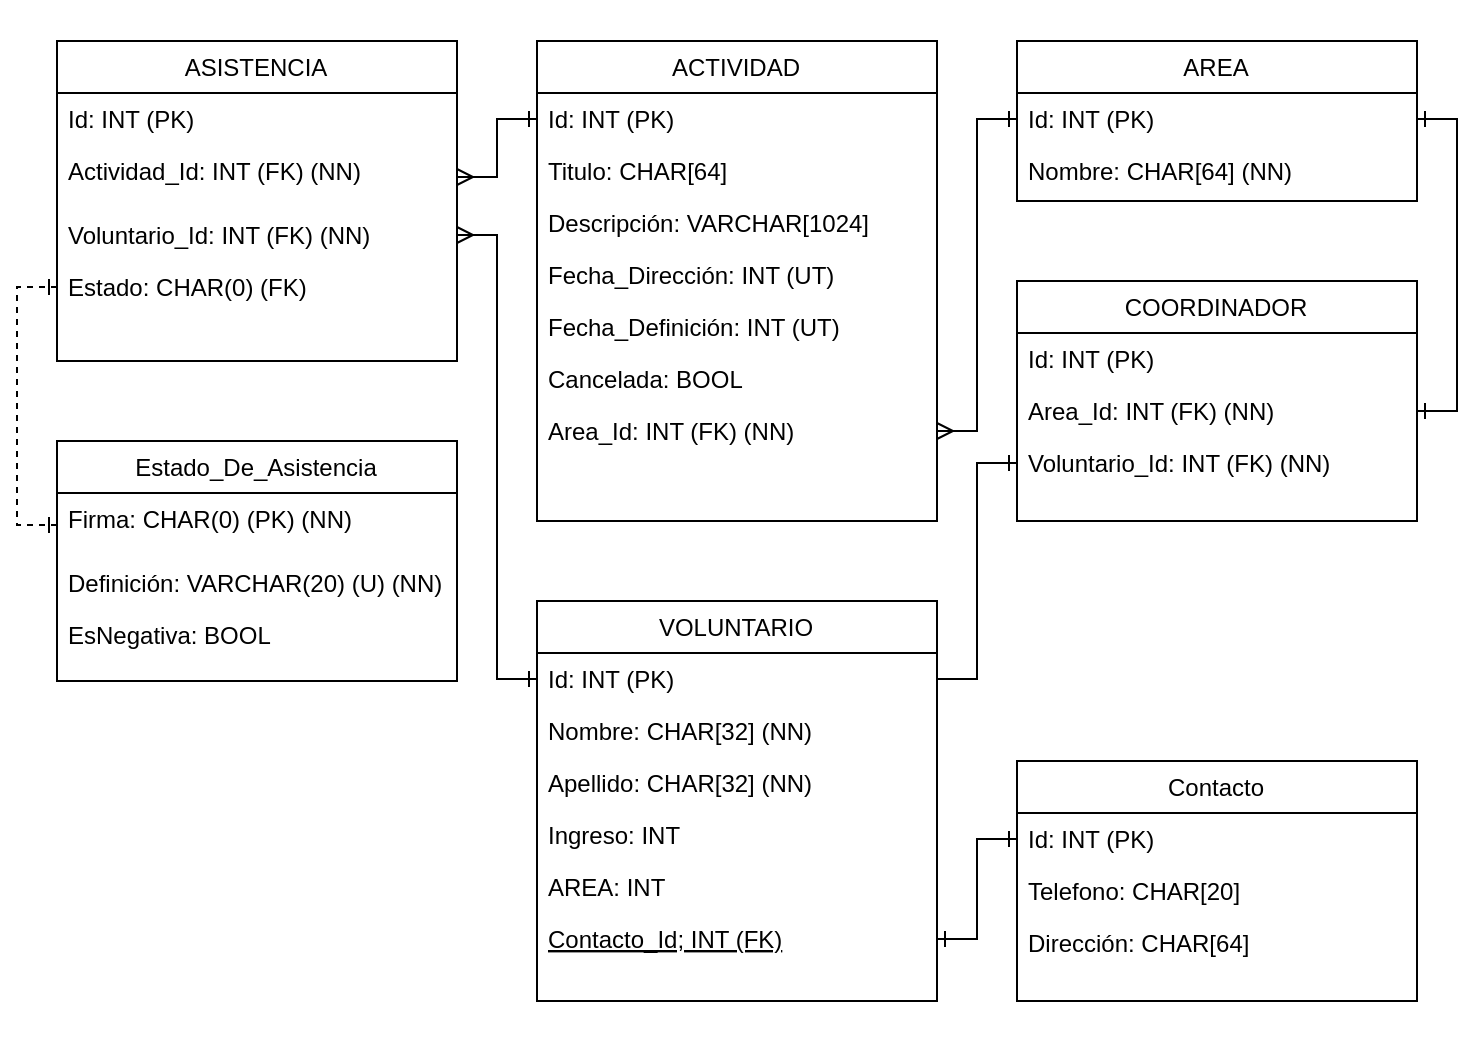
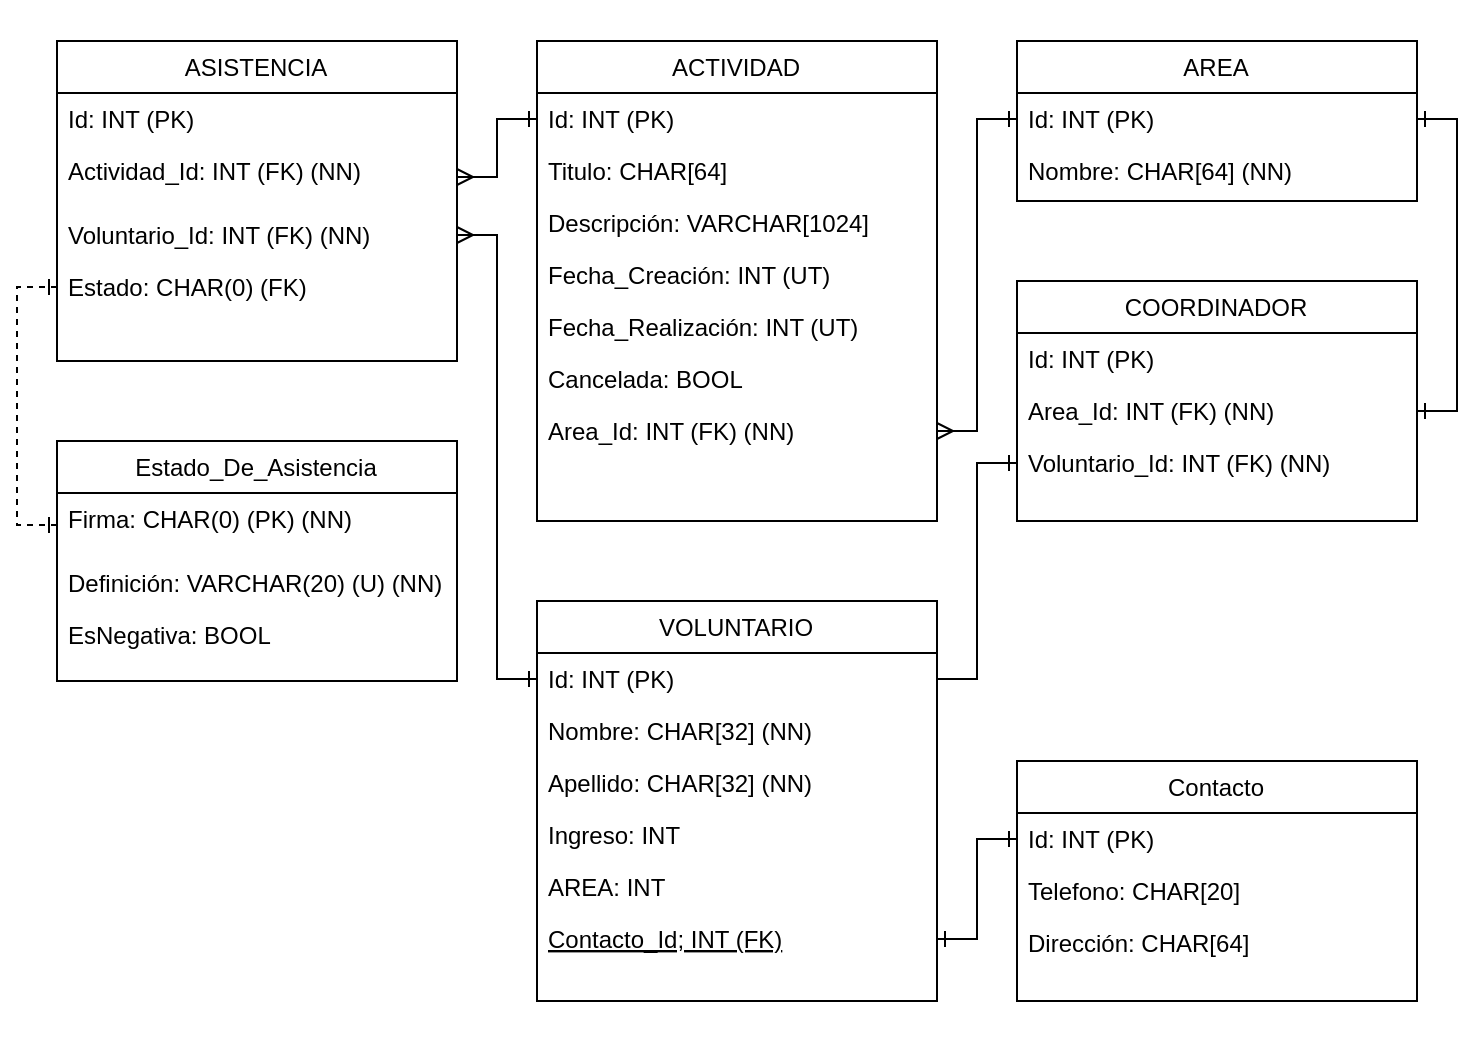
(700, 276) -> (697, 276)
(704, 328) -> (711, 328)
